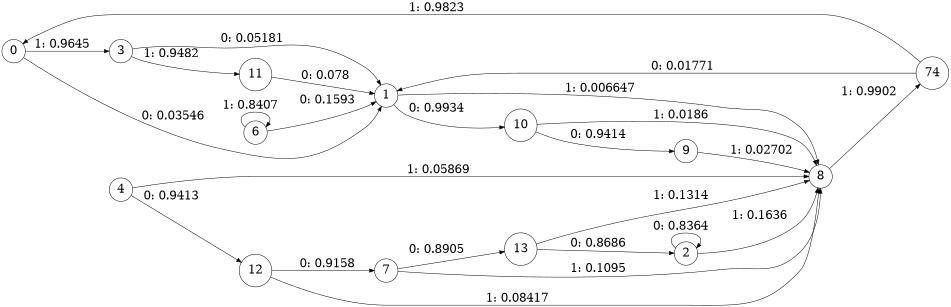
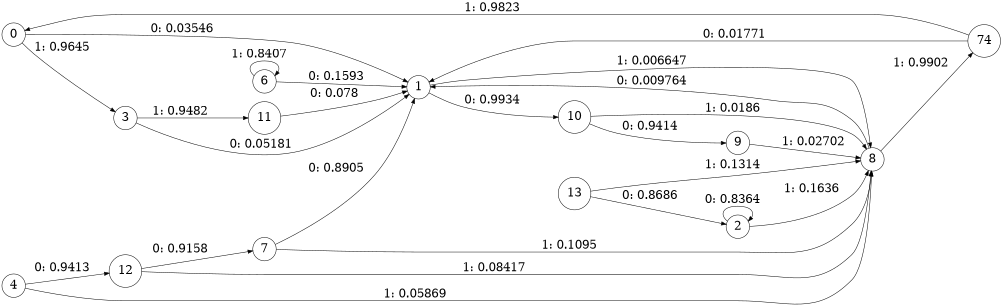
none -> (663, 90)
(449, 261) -> (361, 189)
